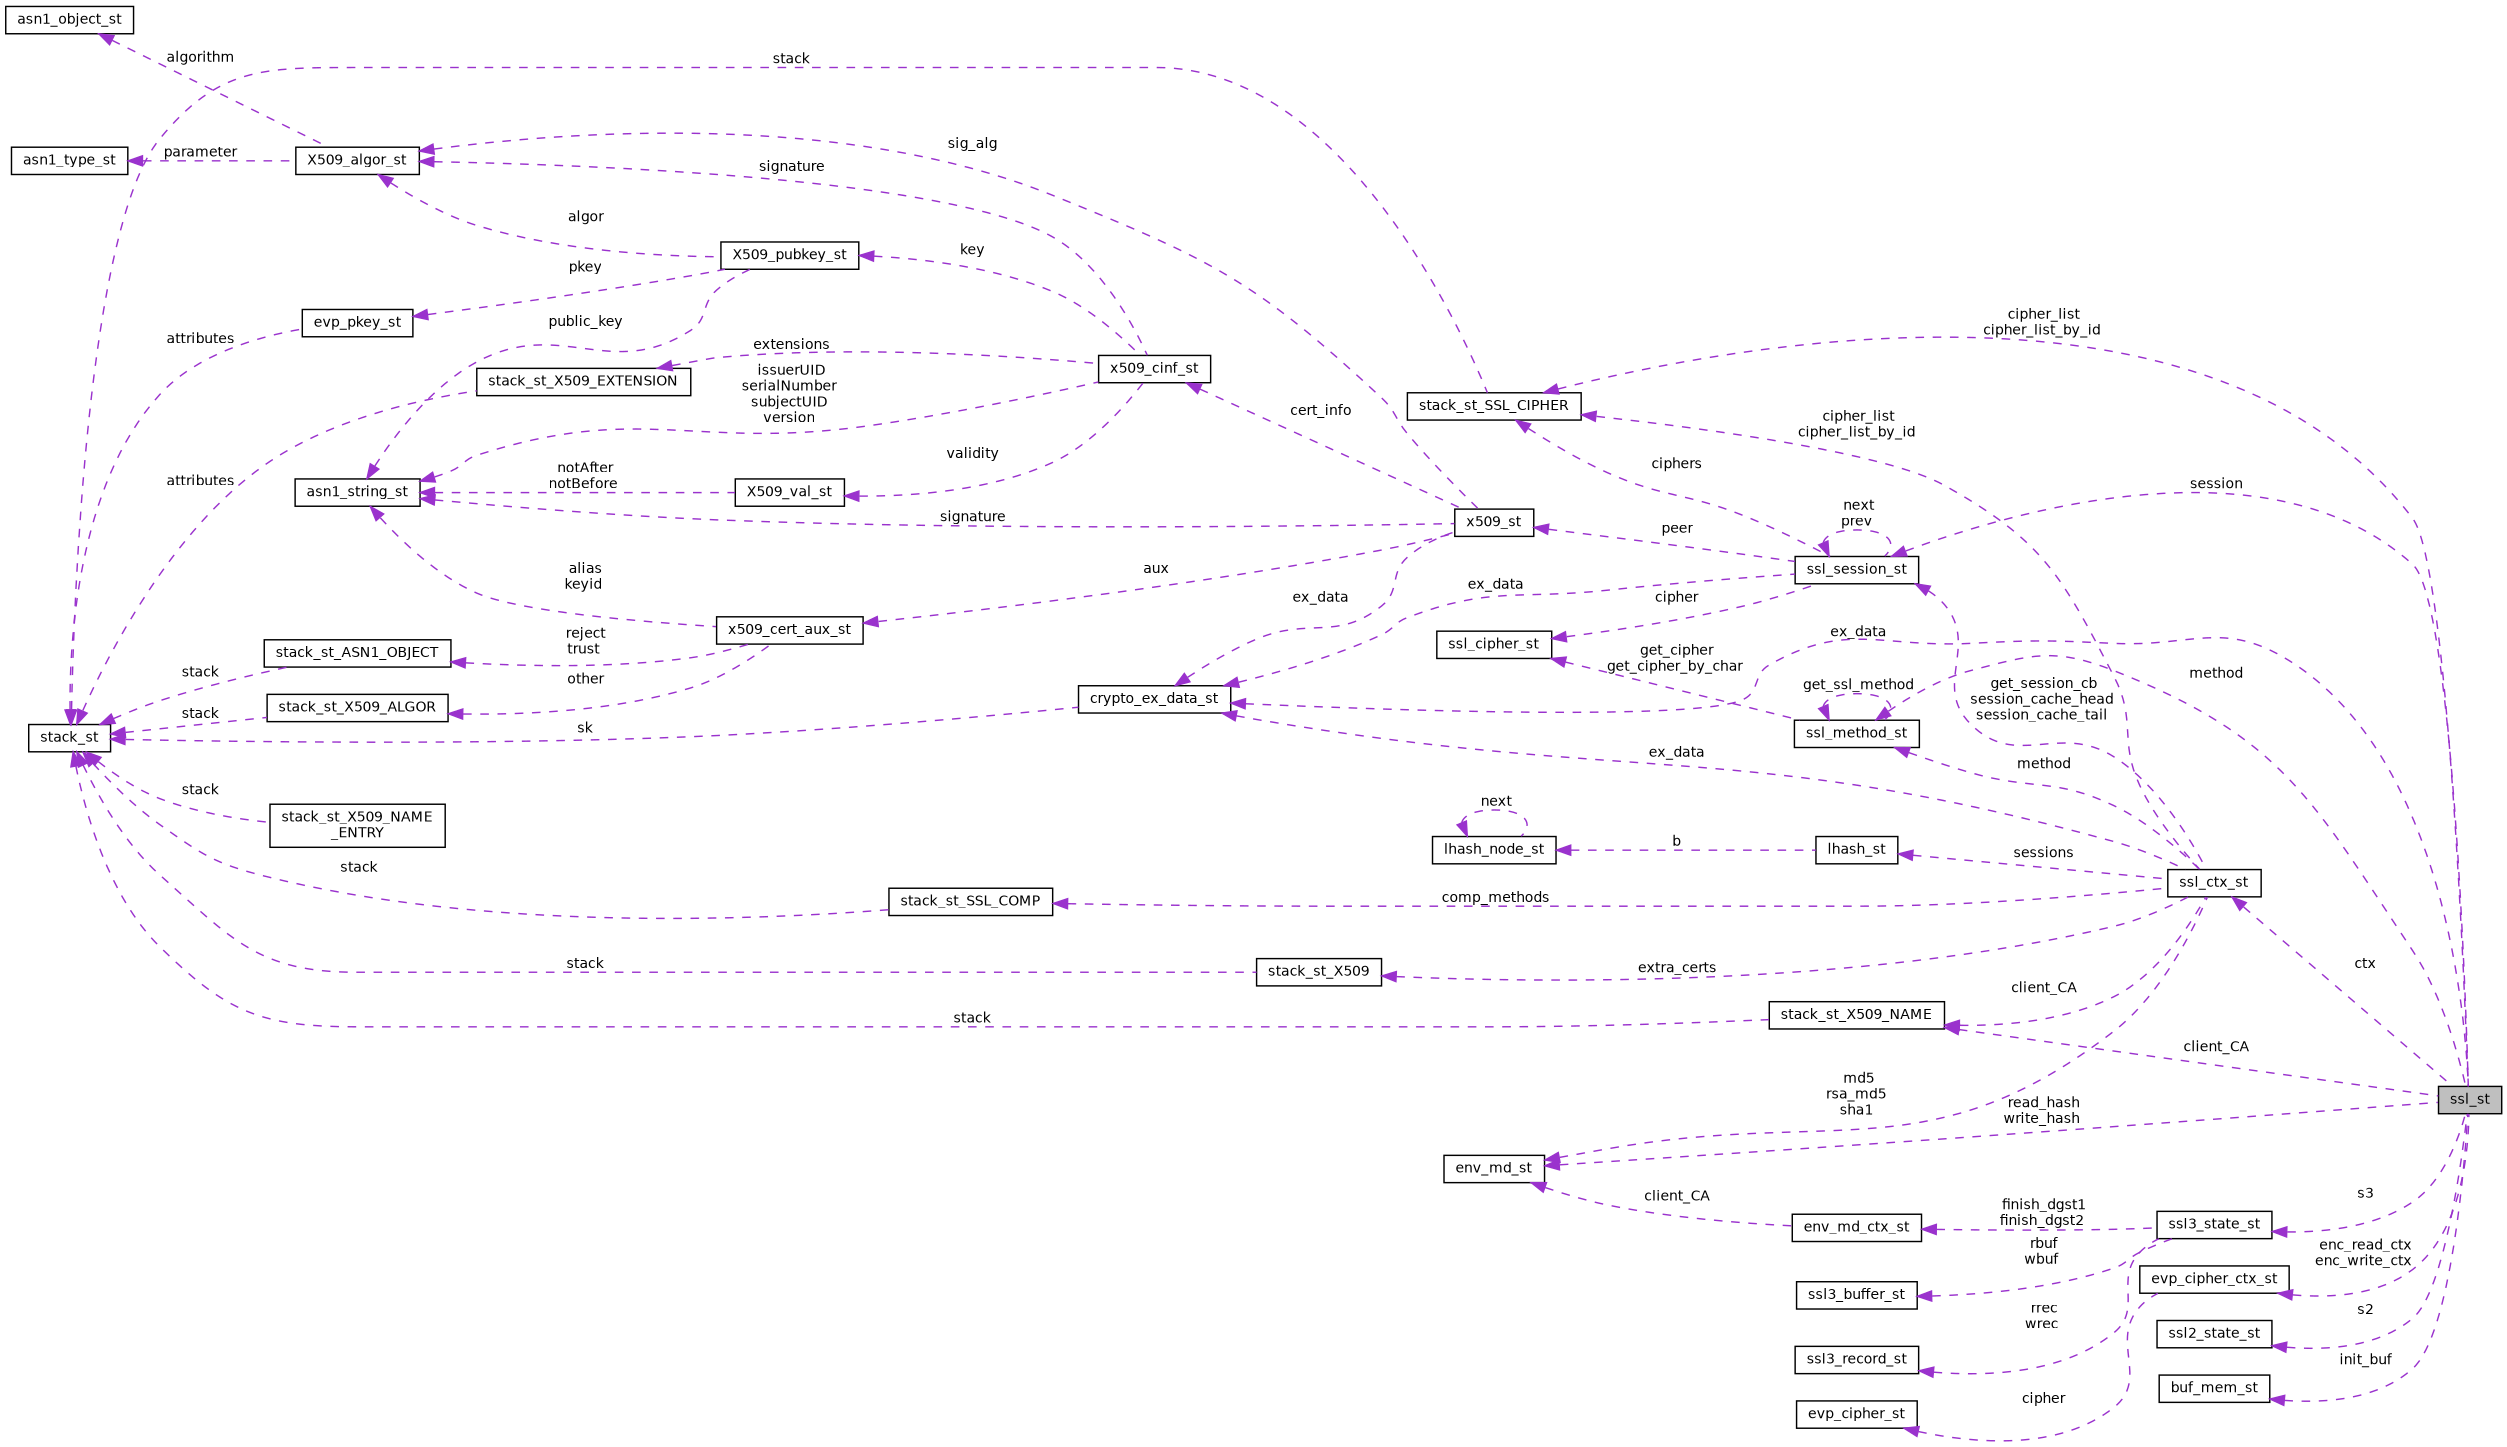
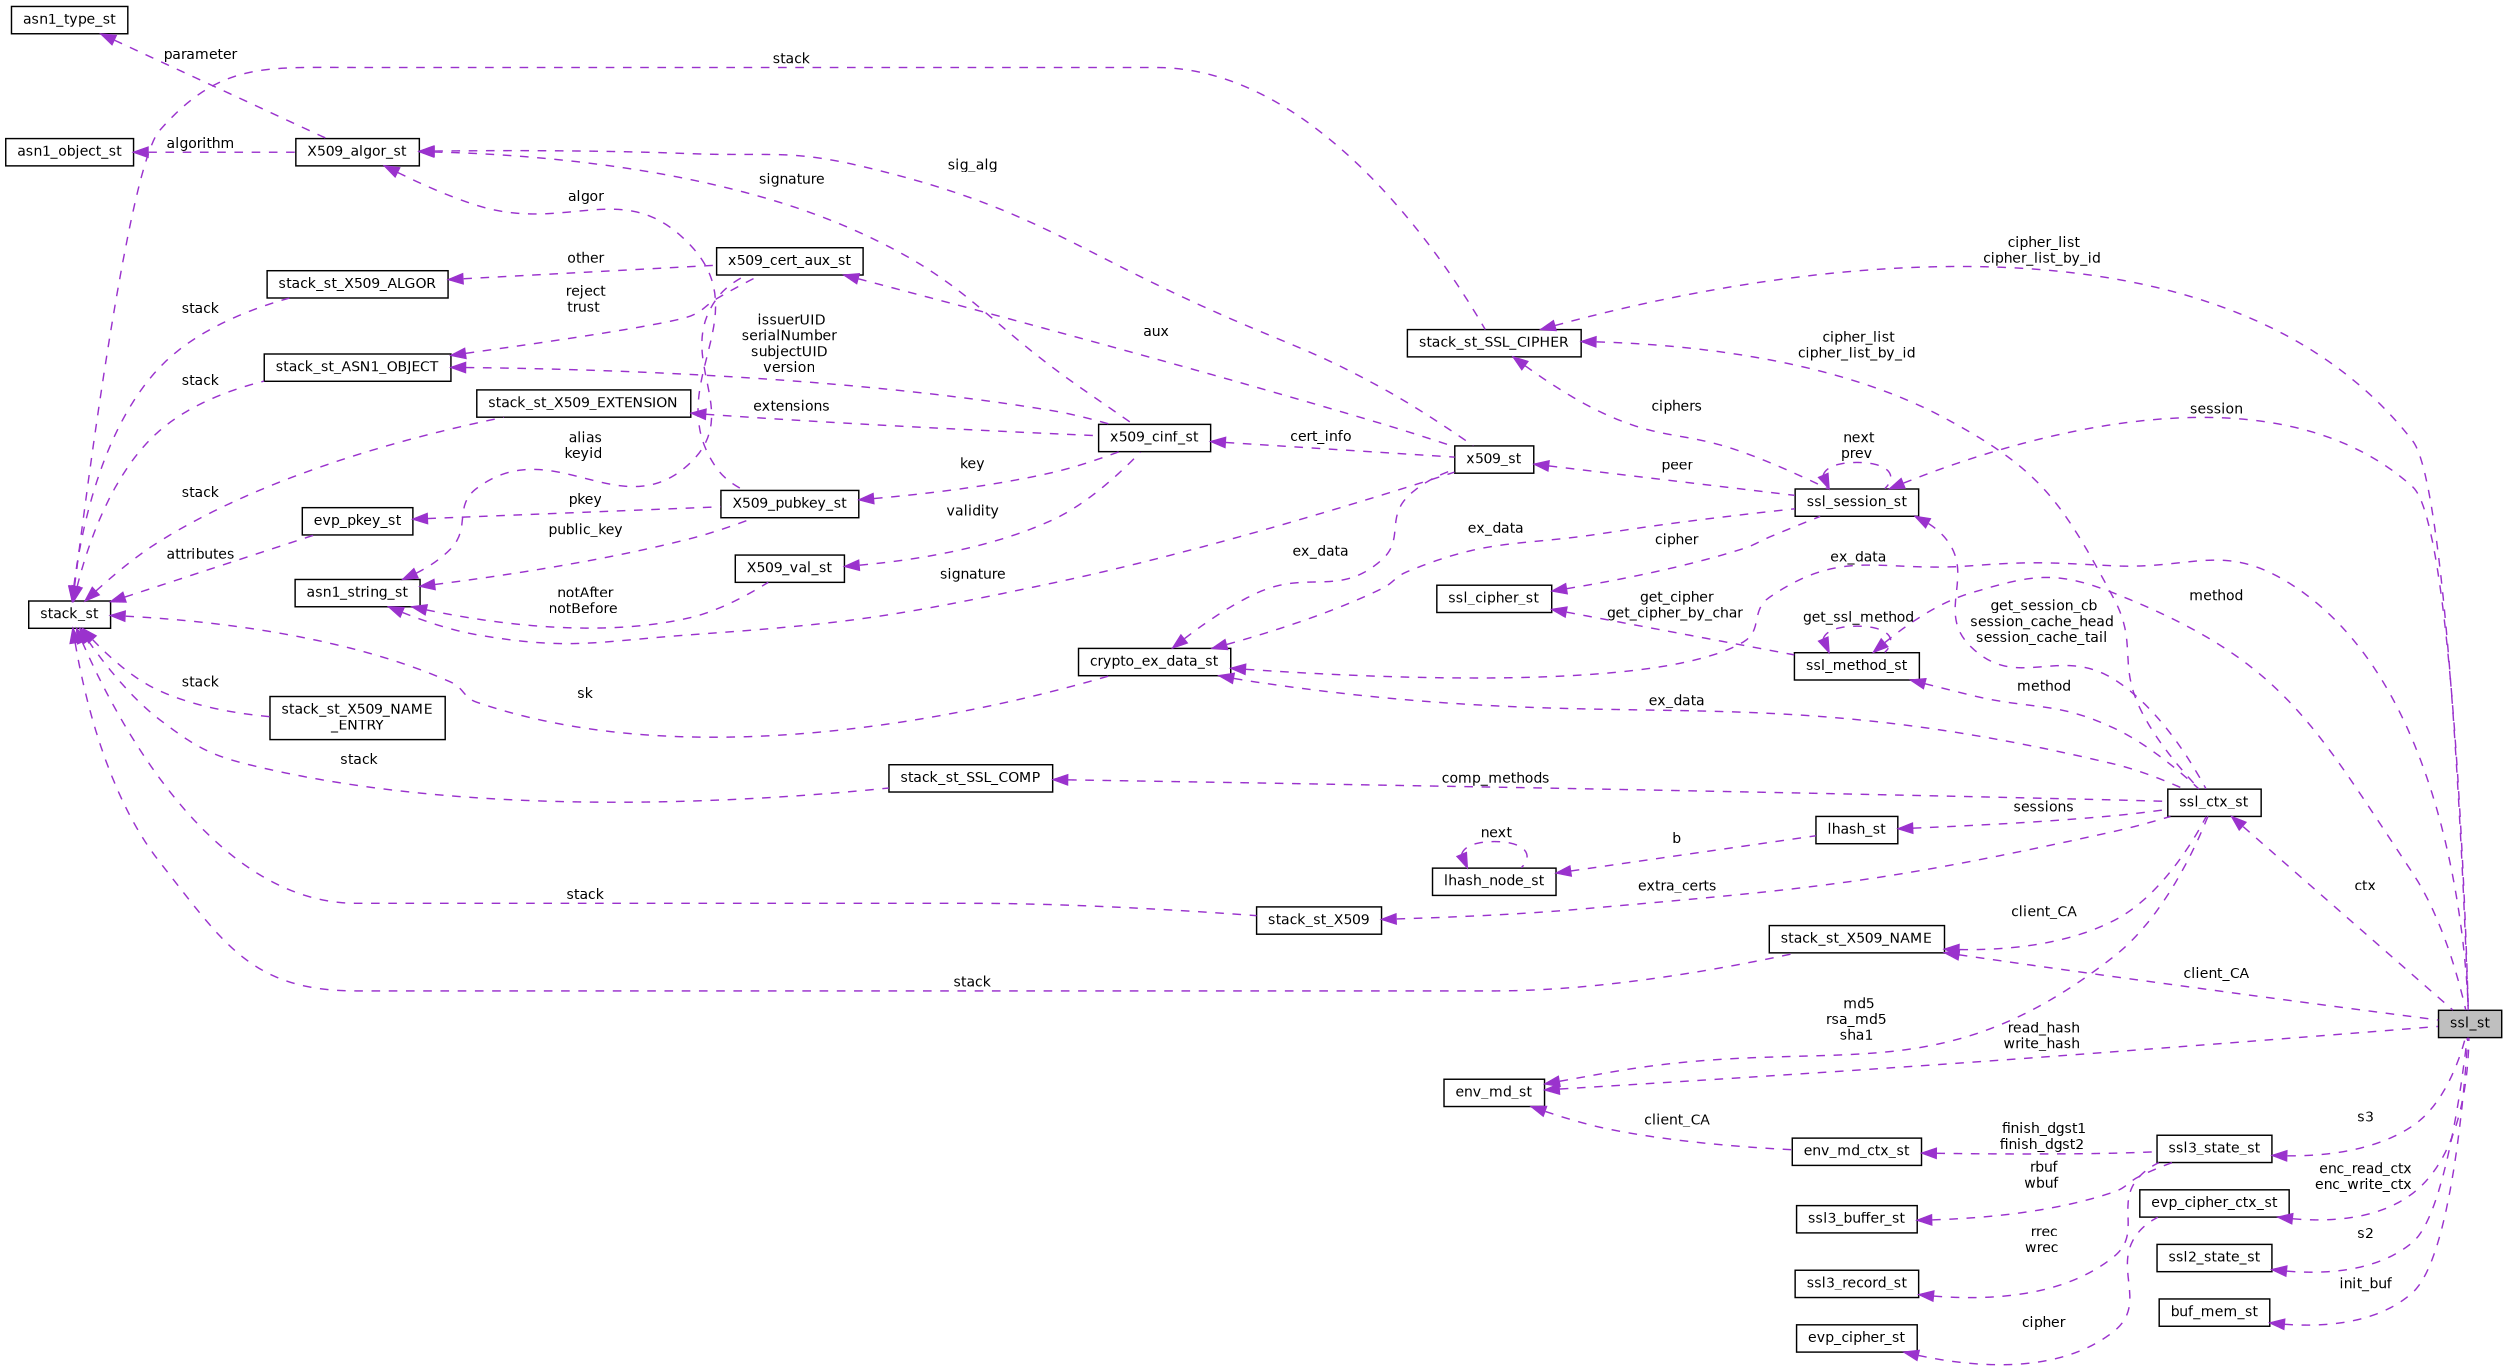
(764, 433) -> (789, 381)
(199, 482) -> (199, 493)
